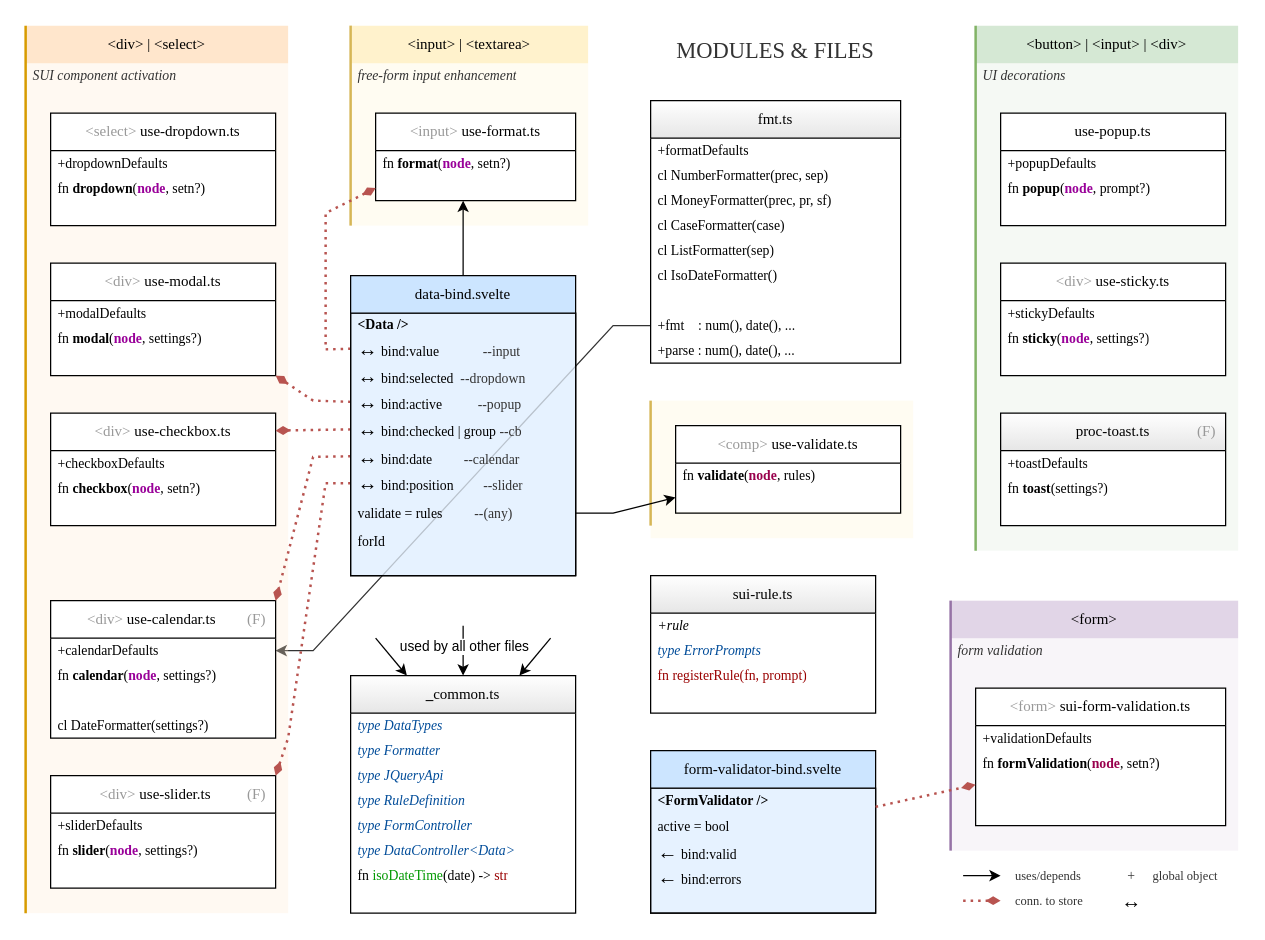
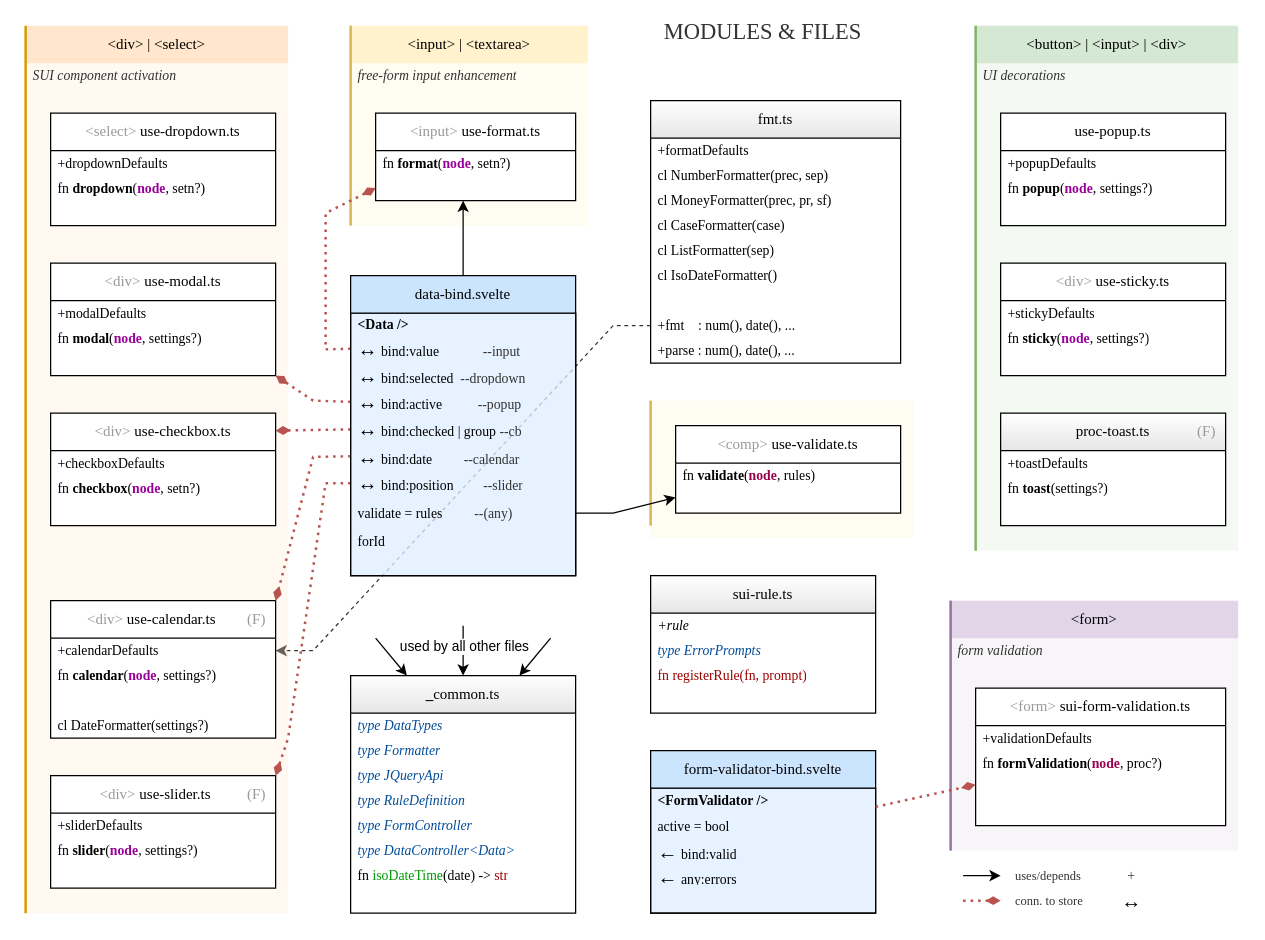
(776, 51) -> (763, 32)
(1091, 188) -> (1097, 188)
(337, 625) -> (337, 625)
(1088, 763) -> (1088, 763)
(705, 876) -> (703, 876)
(1194, 876) -> none
